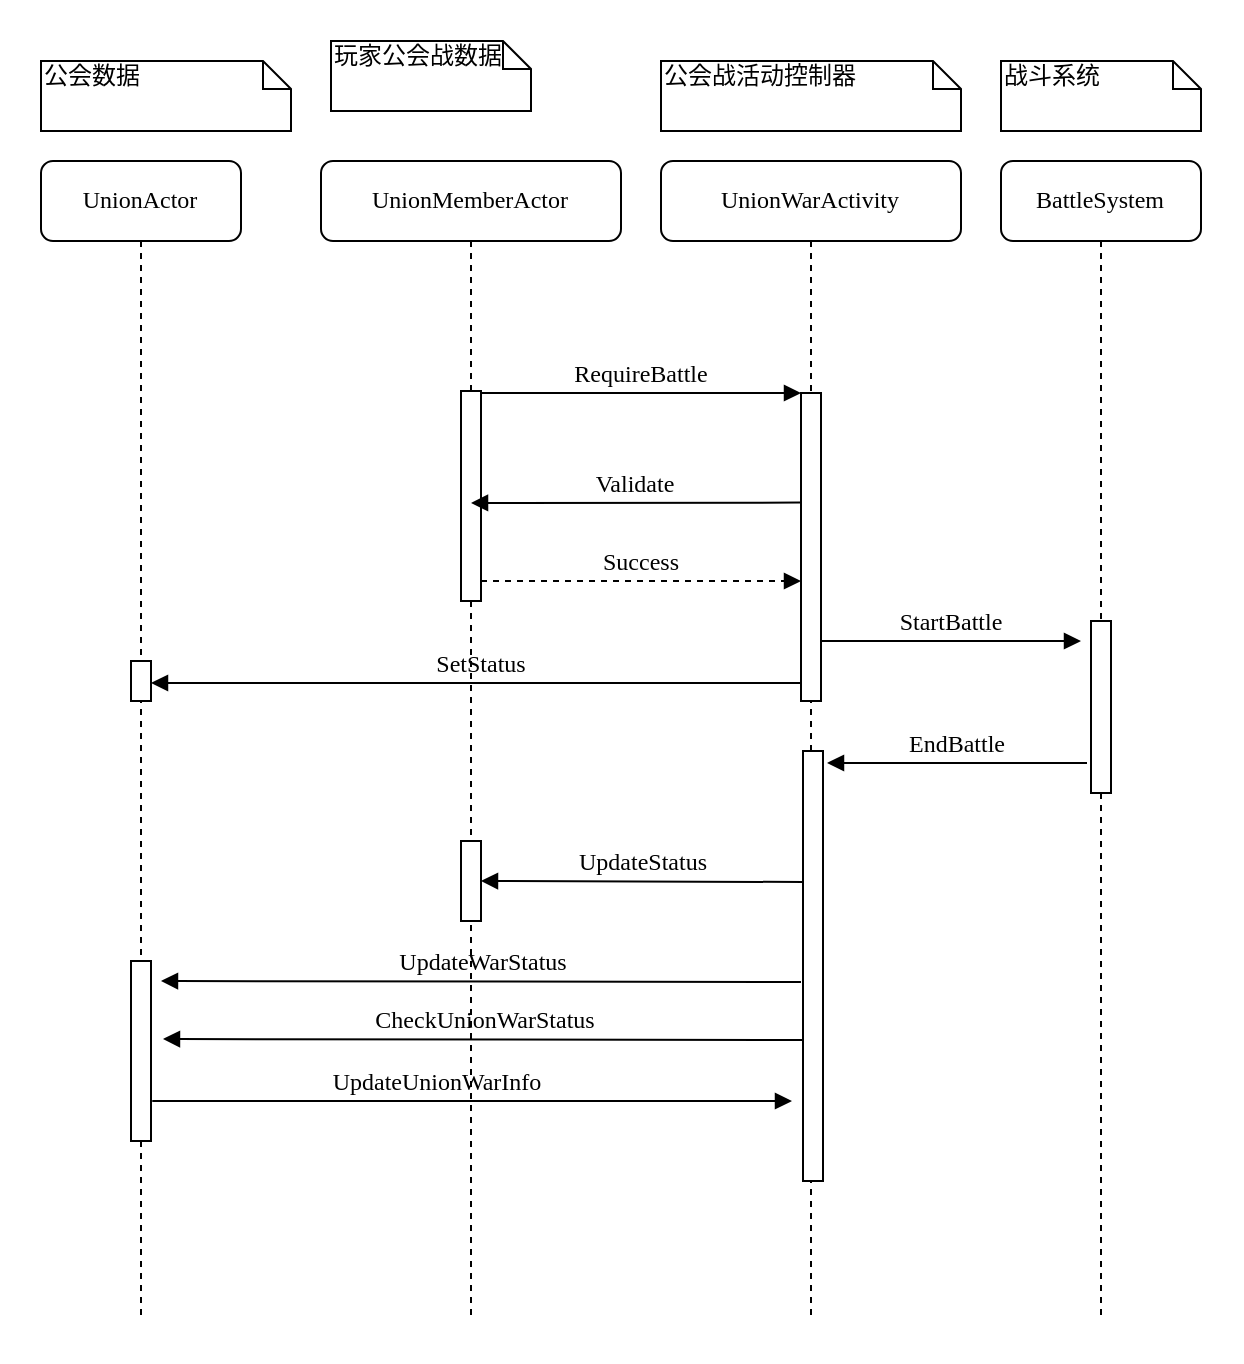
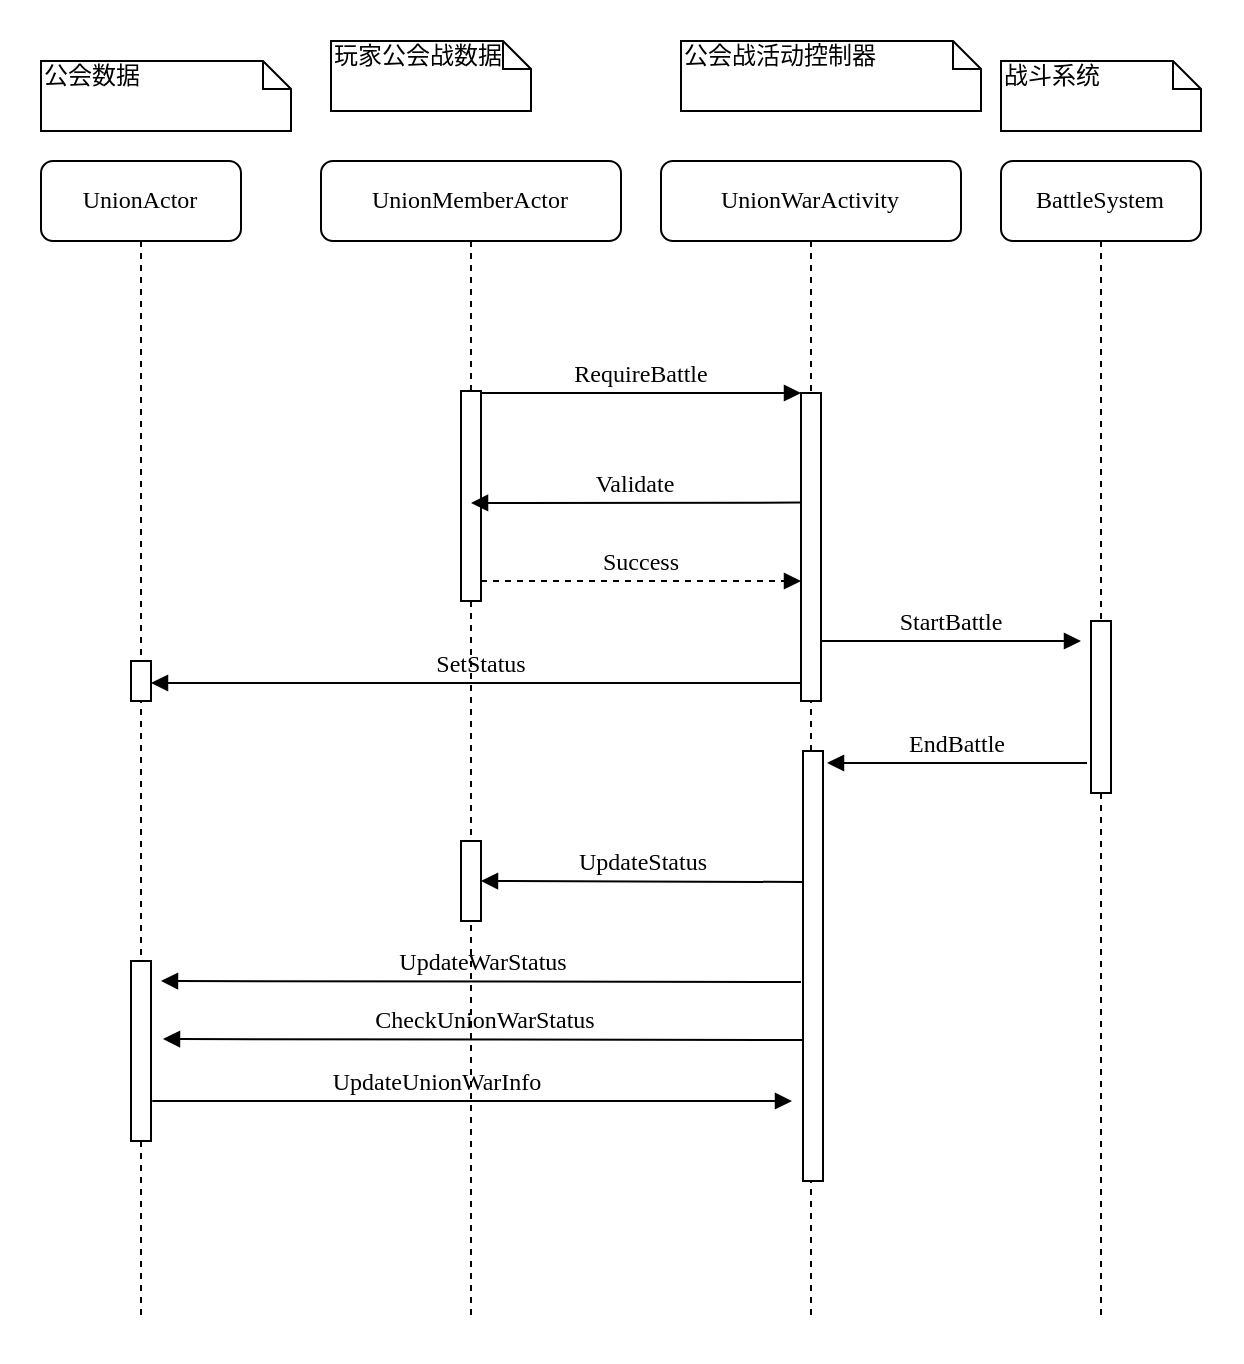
(811, 96) -> (831, 76)
